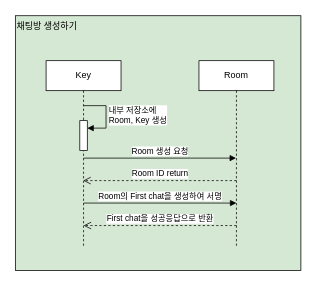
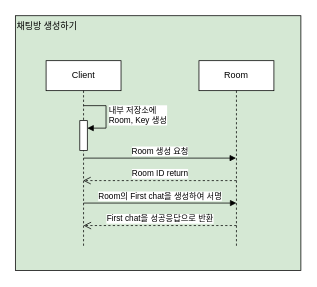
(84, 75) -> (84, 75)
